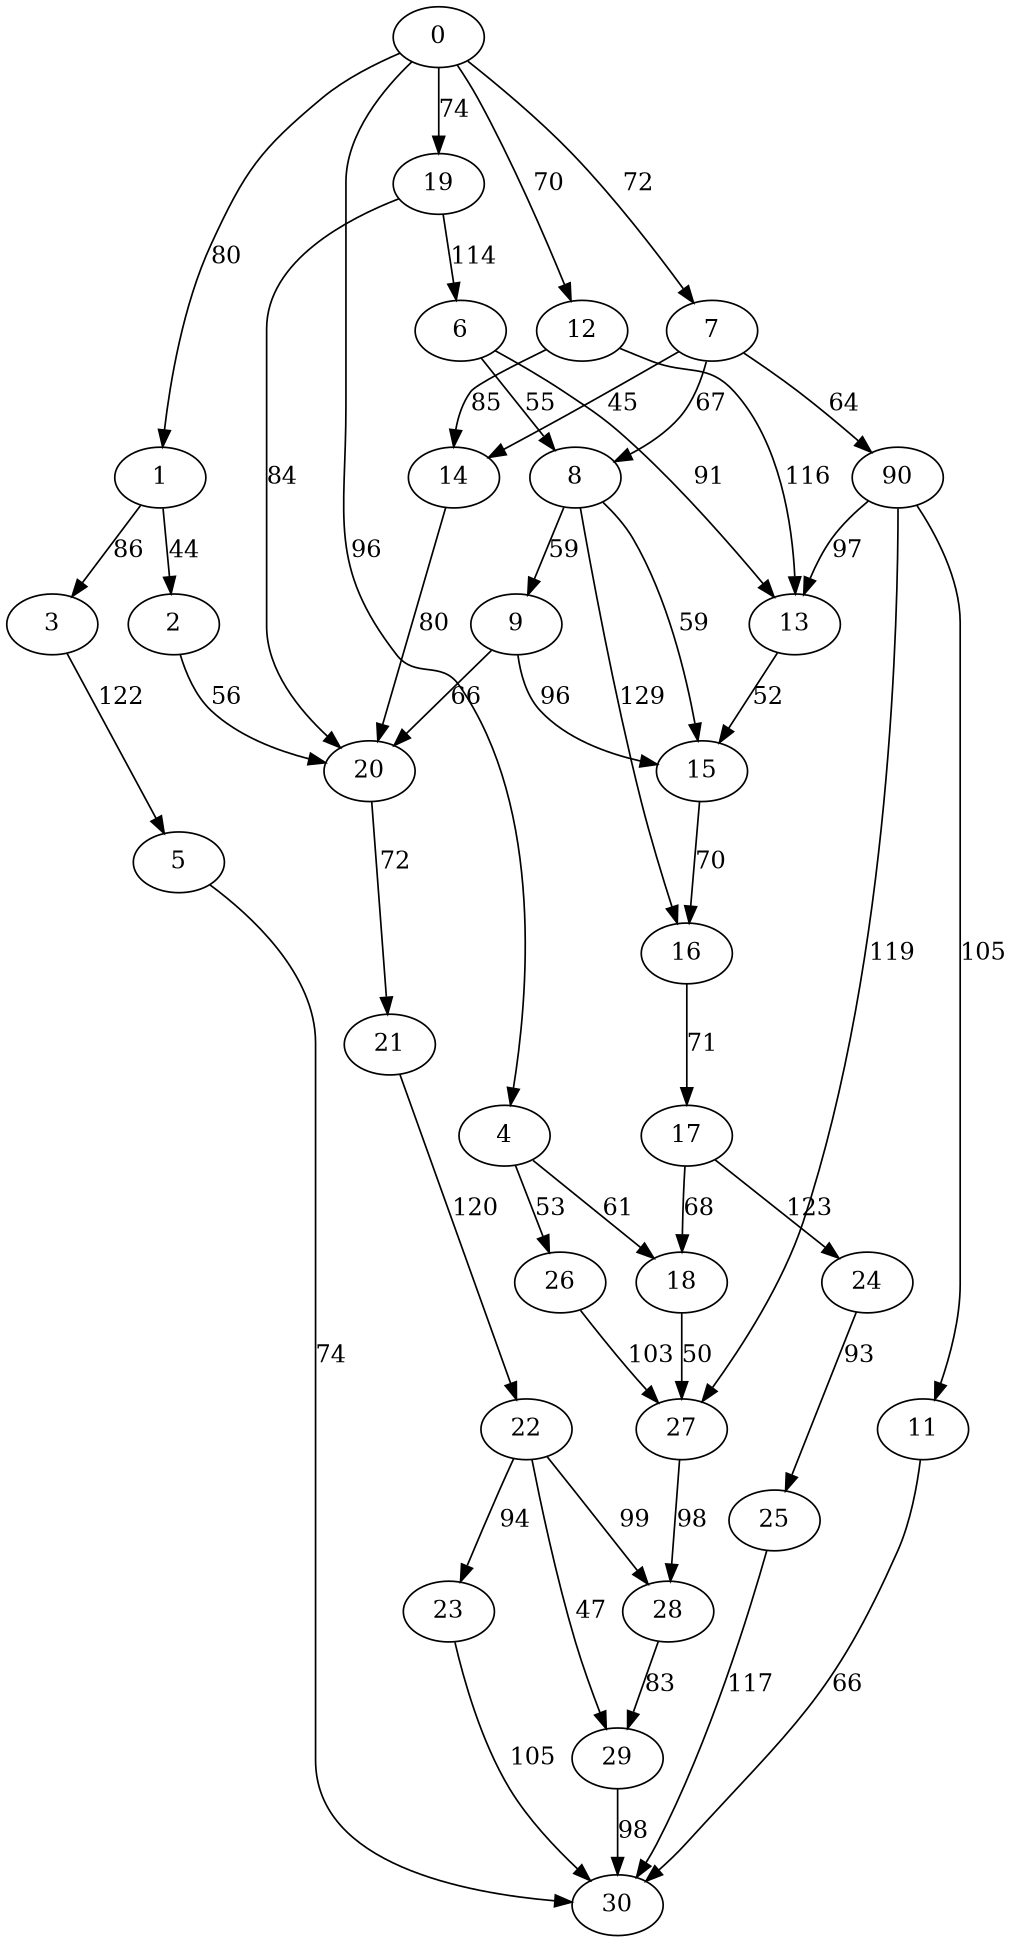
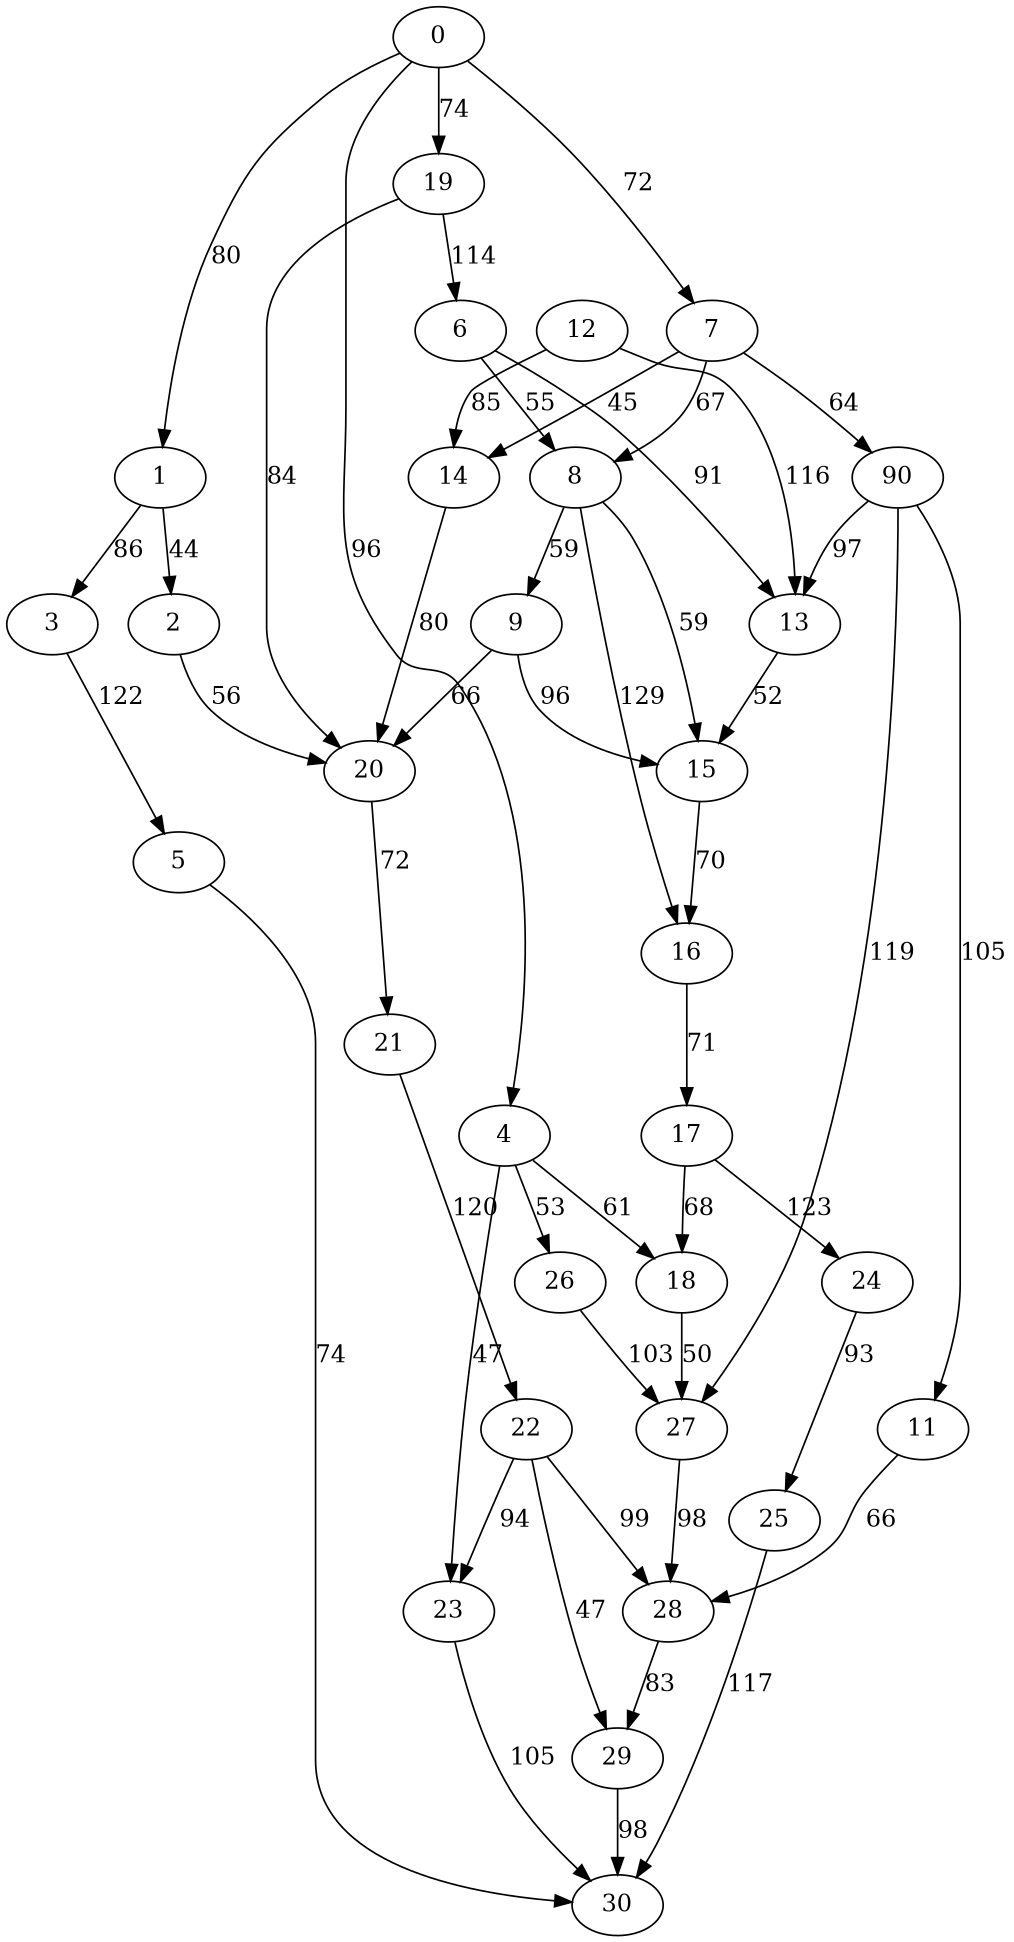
(515, 173) -> none
none -> (470, 1364)
(824, 1686) -> (830, 1546)
